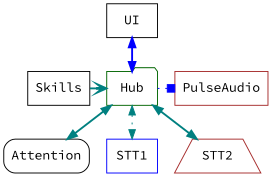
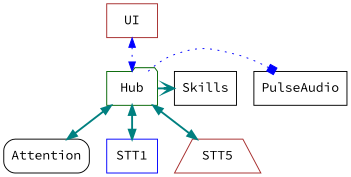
(132, 21) -> (132, 21)
(132, 54) -> (132, 54)
(93, 88) -> (161, 88)
(221, 88) -> (300, 88)
(132, 122) -> (132, 122)
(218, 156) -> (218, 156)
